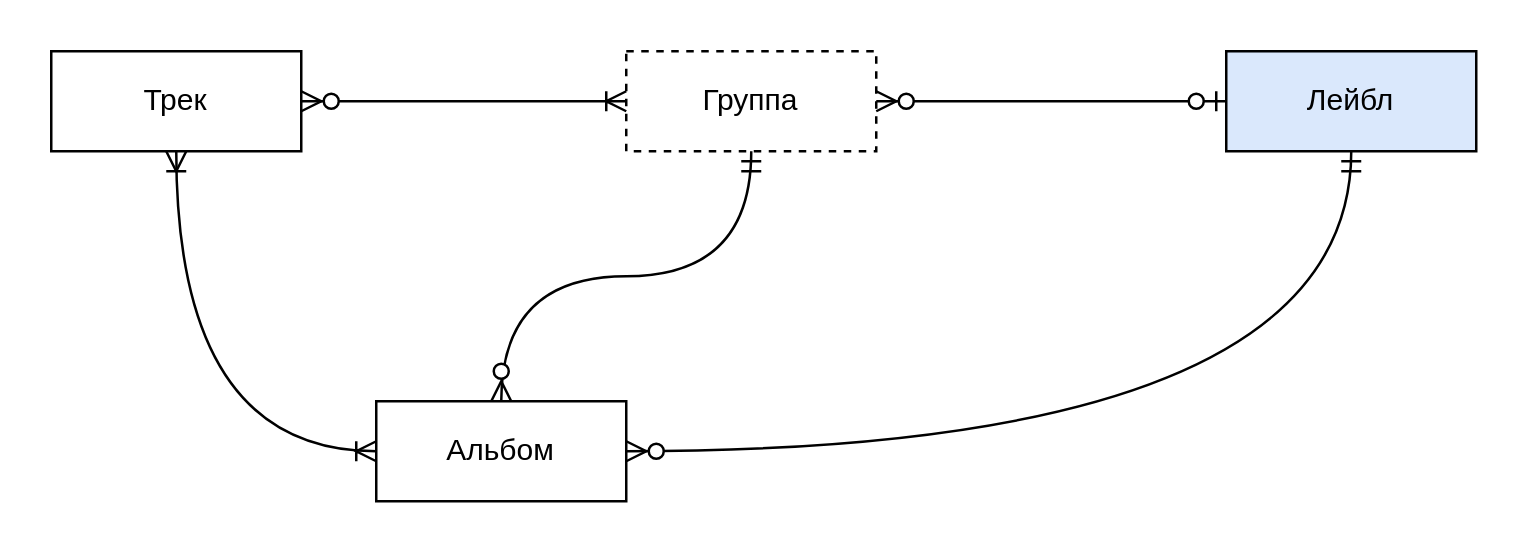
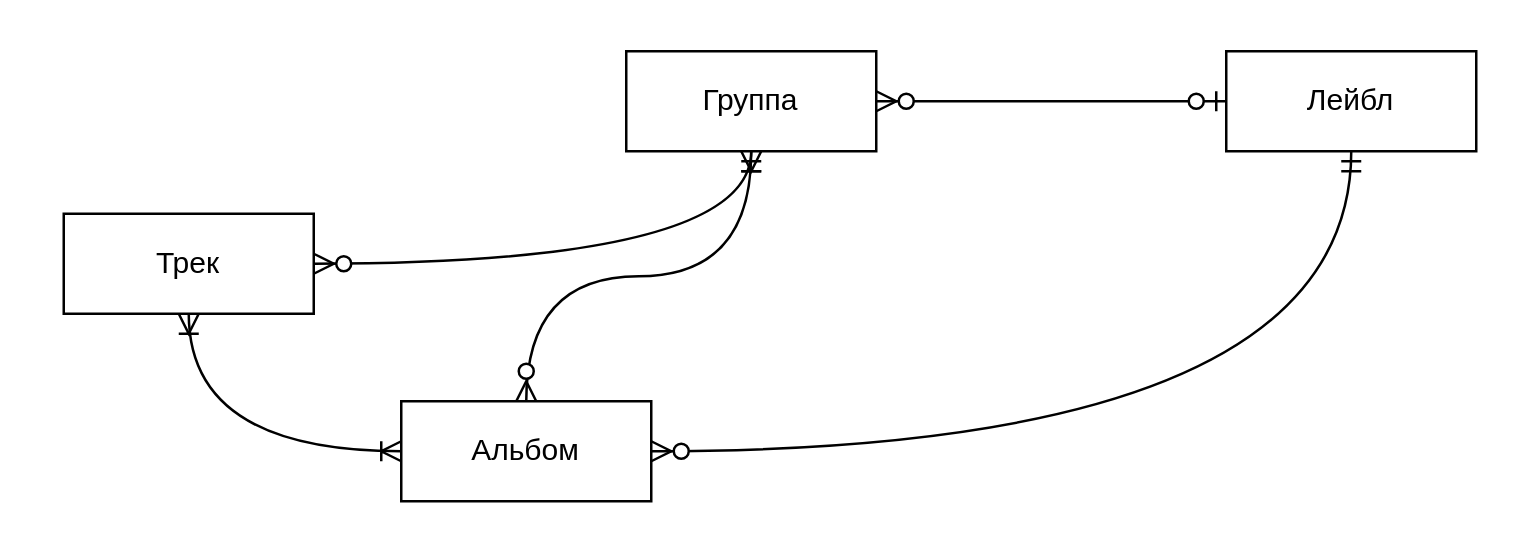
(176, 101) -> (189, 264)
(751, 101) -> (751, 101)
(1351, 101) -> (1351, 101)
(501, 451) -> (526, 451)
